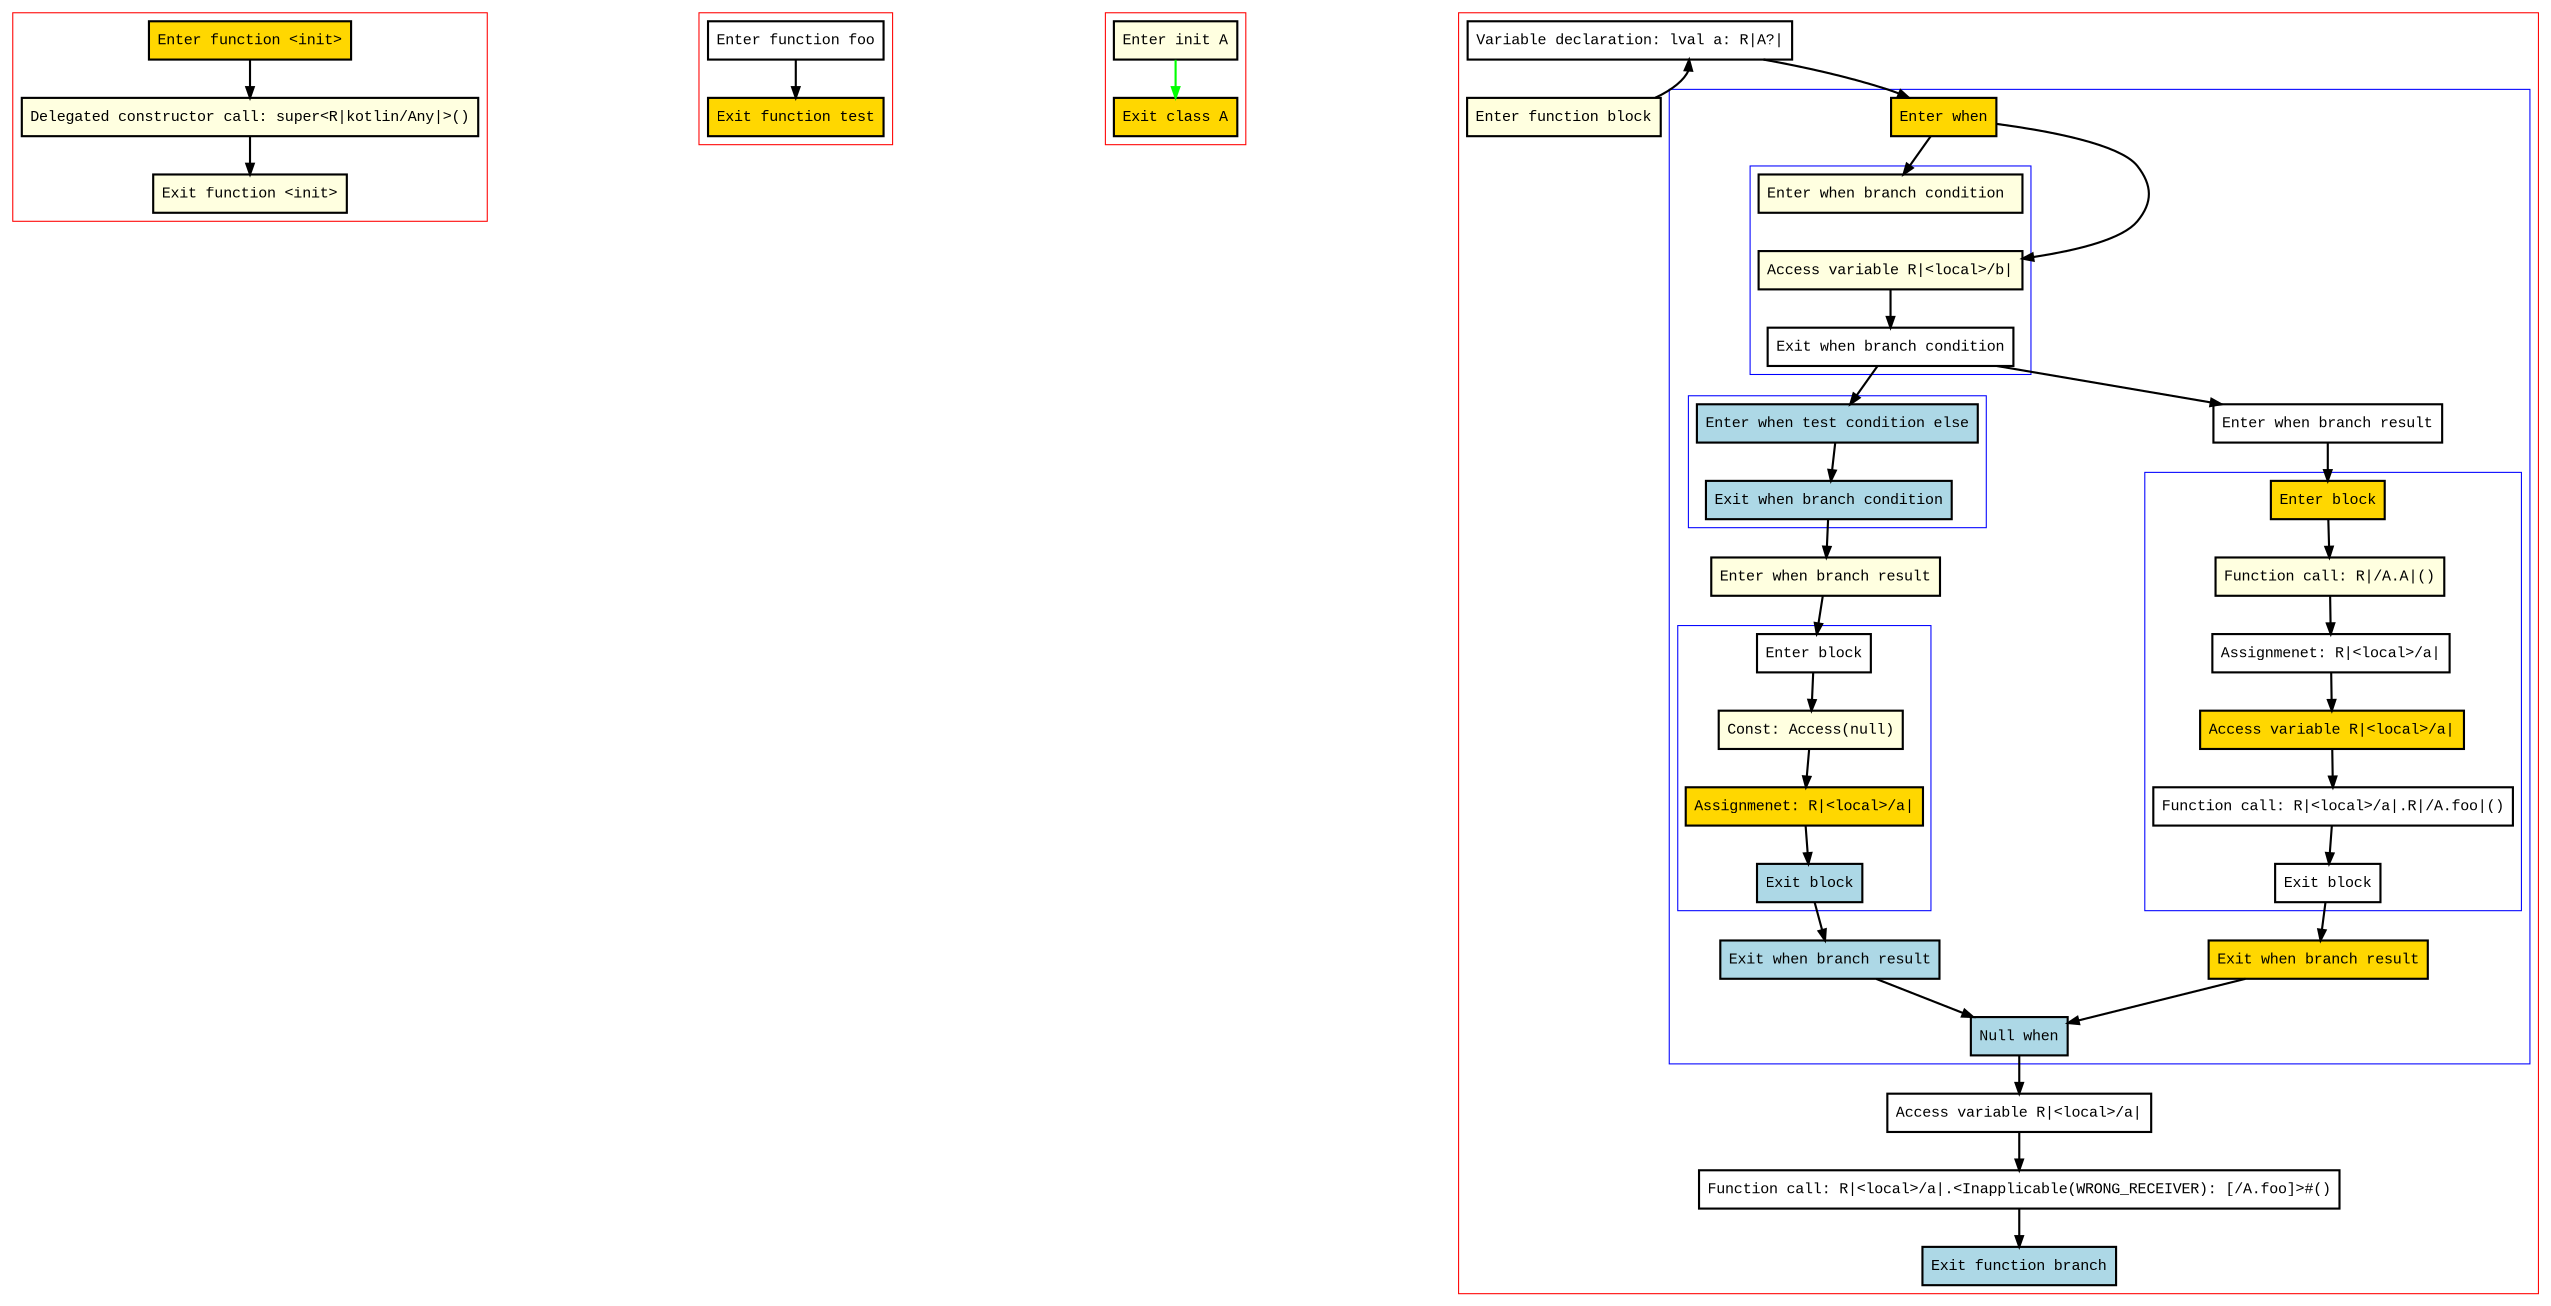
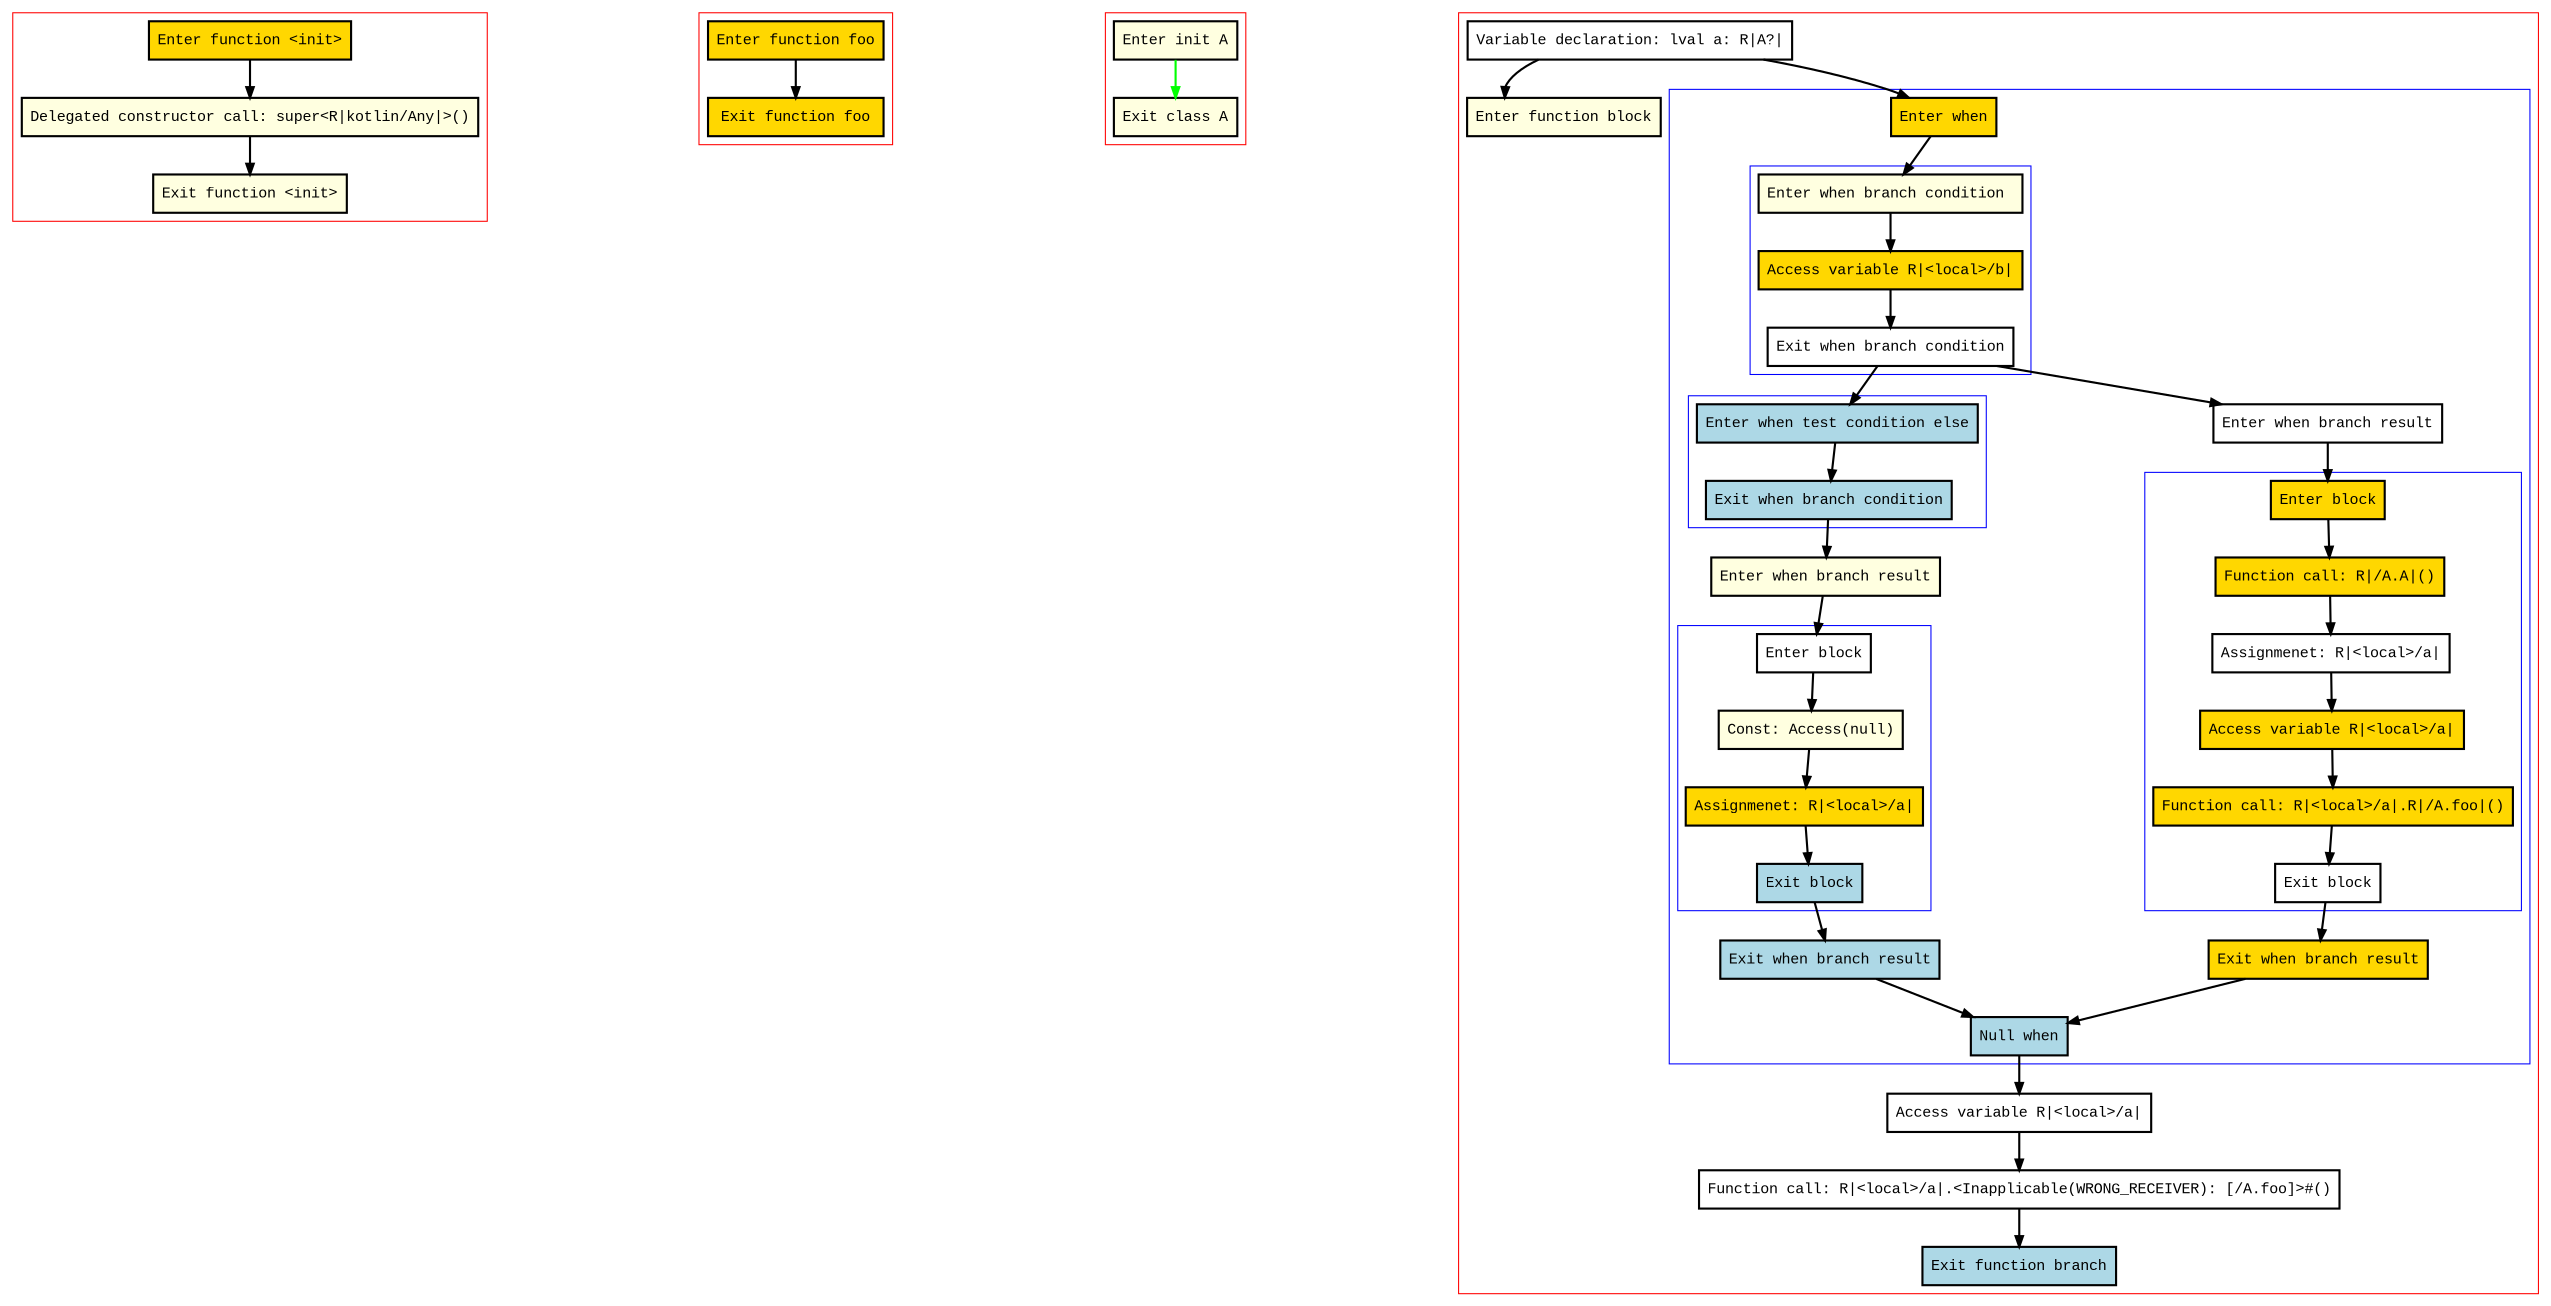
(796, 40) -> (796, 40)
(1679, 83) -> (1520, 71)
(796, 117) -> (796, 117)
(1176, 117) -> (1176, 117)
(2144, 176) -> (1891, 227)
(1891, 270) -> (1891, 270)
(2330, 577) -> (2330, 577)
(2333, 806) -> (2333, 806)
